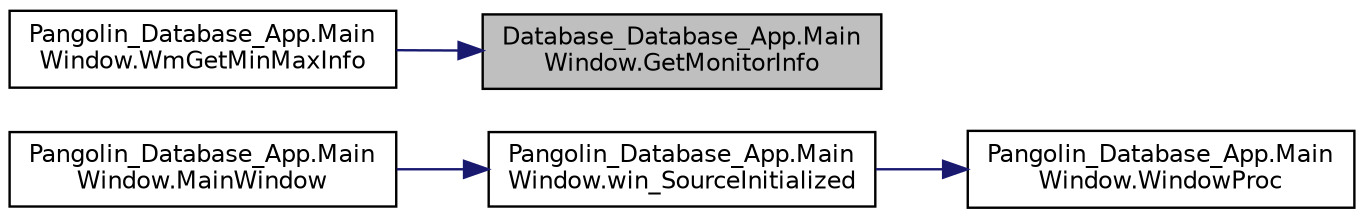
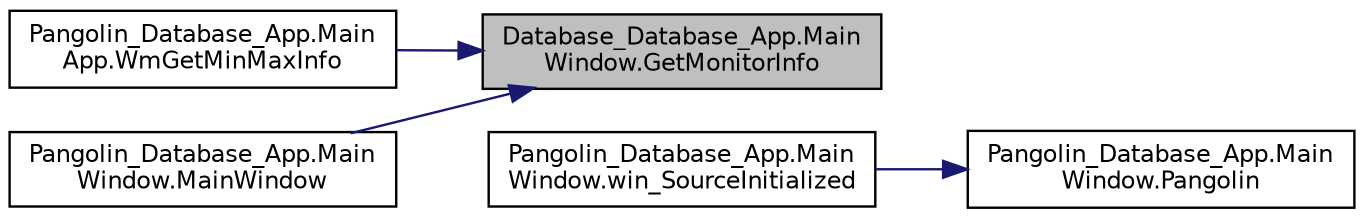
(203, 49) -> (203, 49)
(430, 169) -> (430, 113)
(1161, 169) -> (1161, 169)
